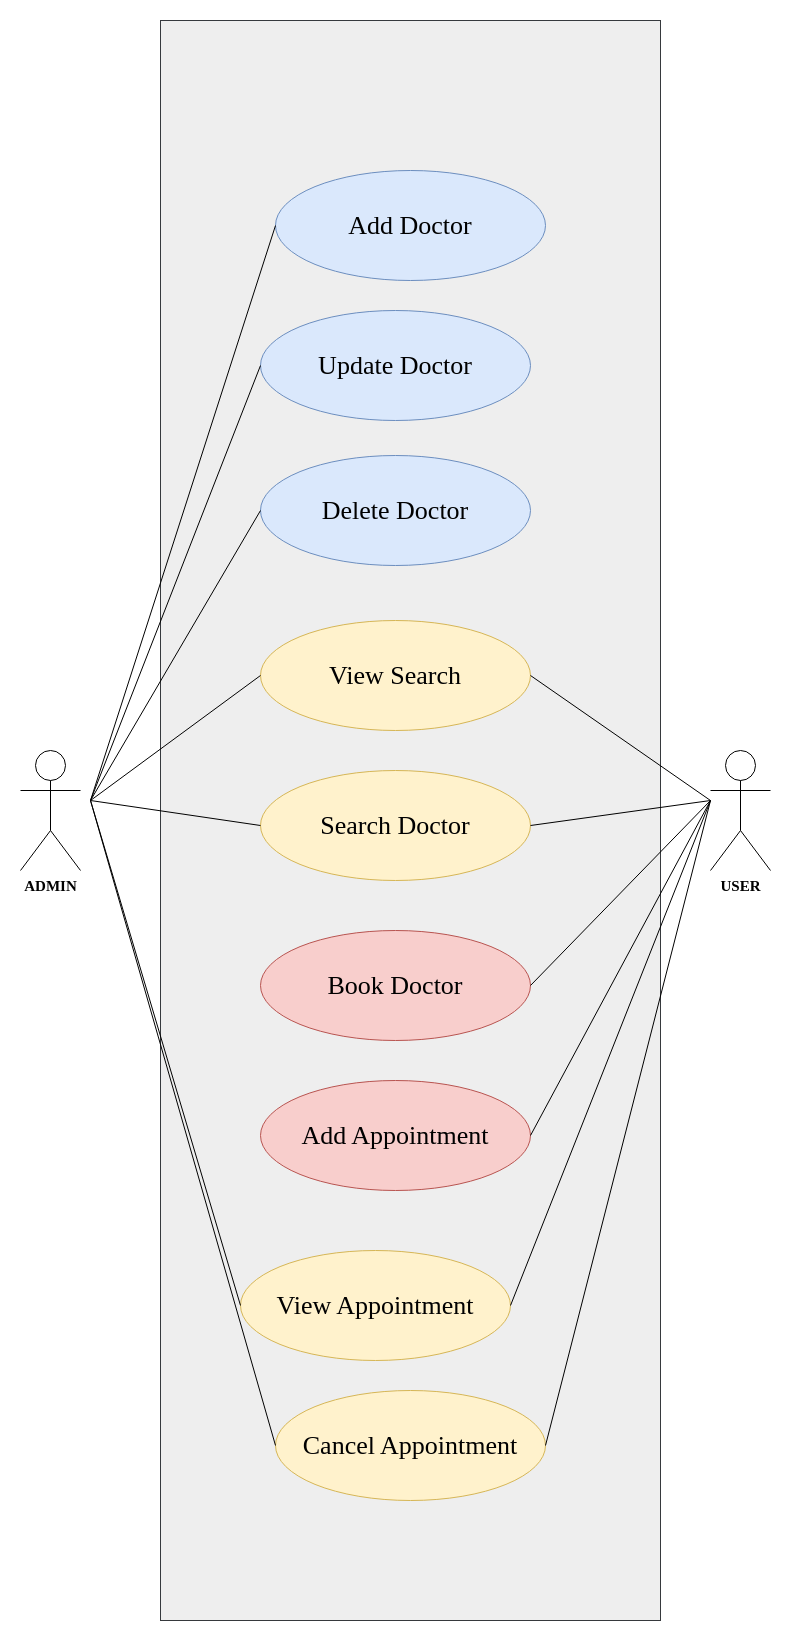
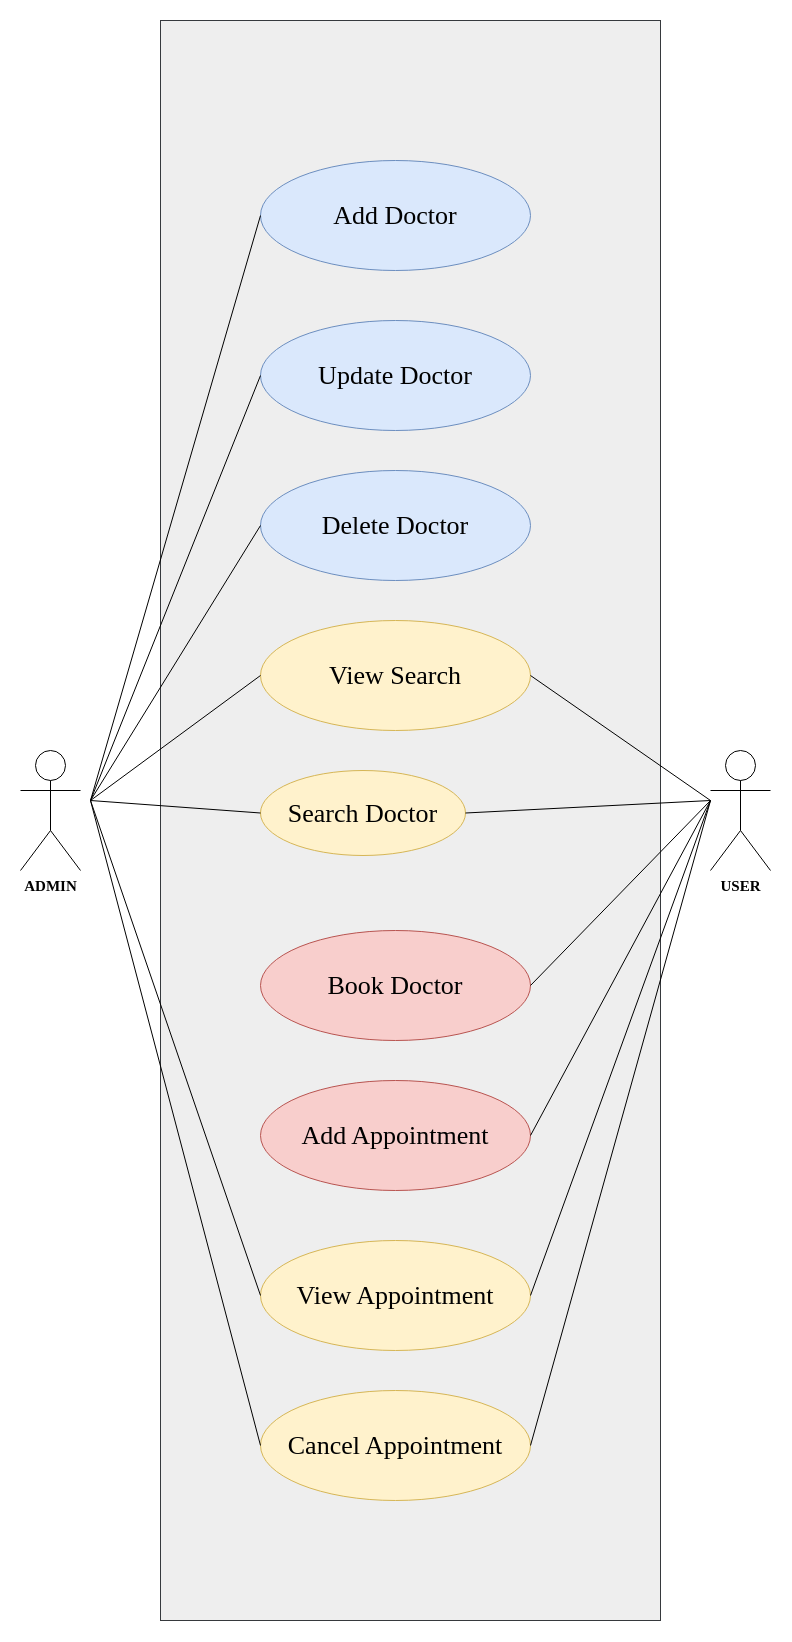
(411, 226) -> (396, 216)
(396, 366) -> (396, 376)
(396, 511) -> (396, 526)
(396, 826) -> (363, 813)
(376, 1306) -> (396, 1296)
(411, 1446) -> (396, 1446)
